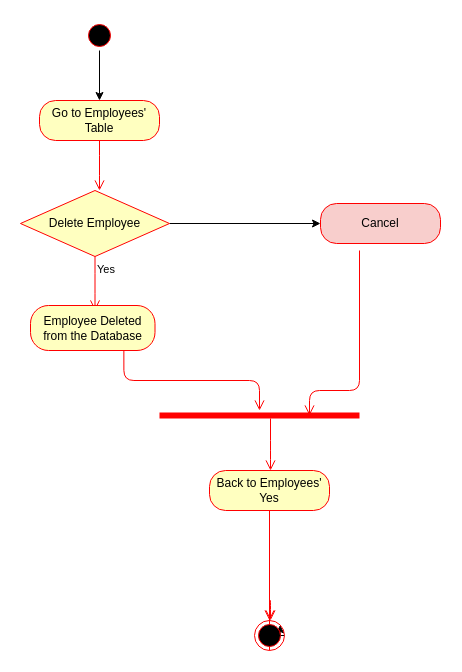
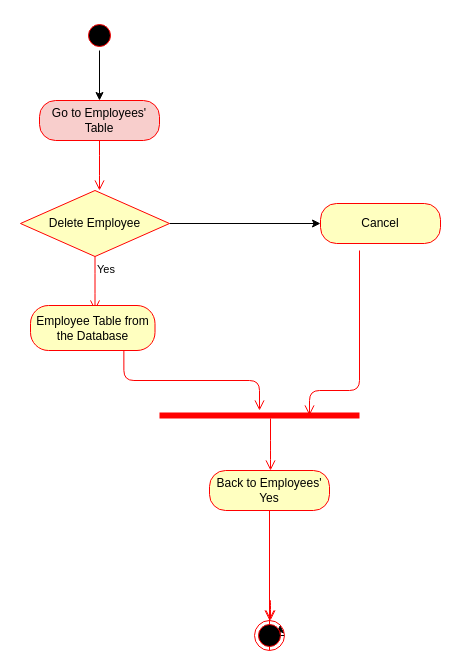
(100, 121) -> (100, 121)
(381, 224) -> (381, 224)
(93, 329) -> (93, 329)
